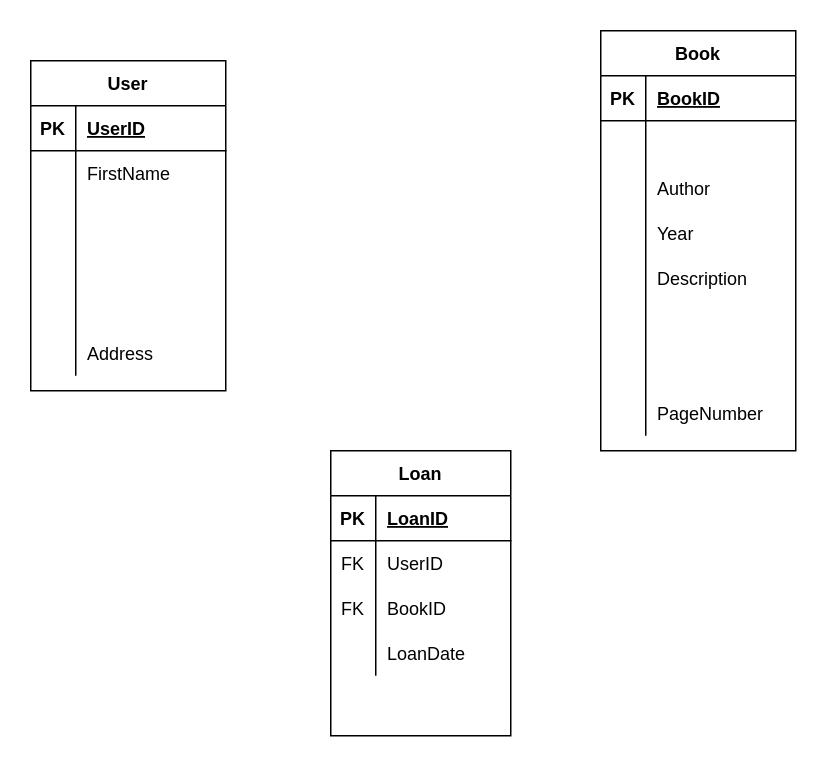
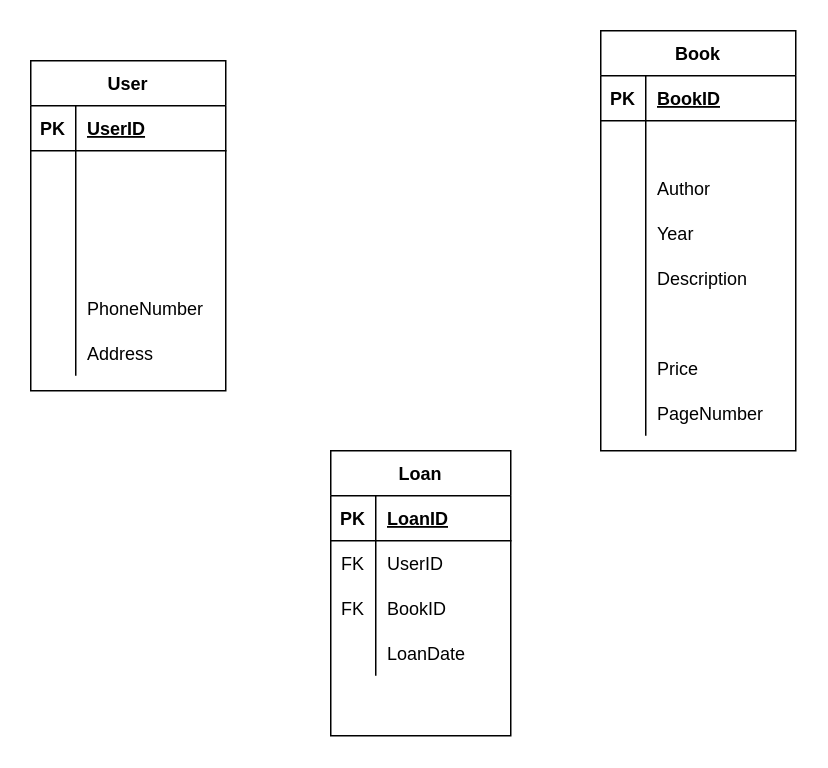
(151, 173) -> none
none -> (151, 308)
none -> (721, 368)
